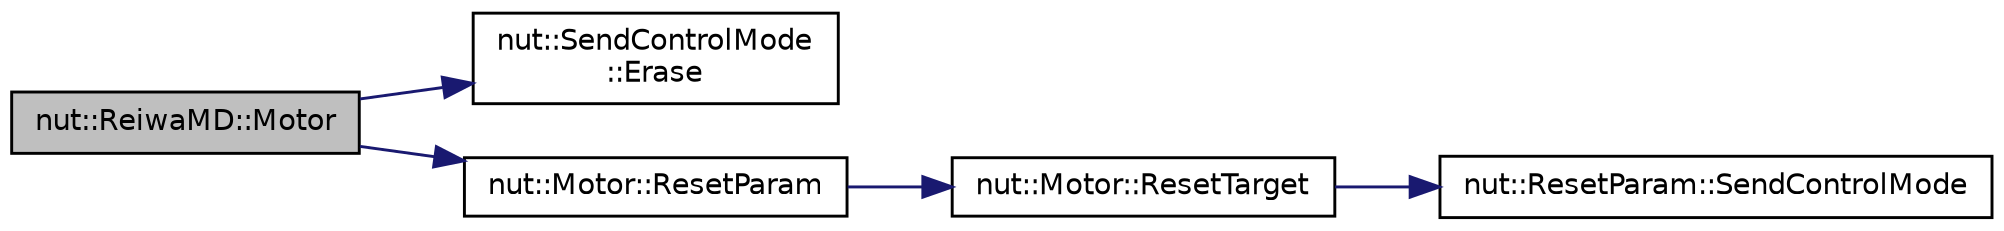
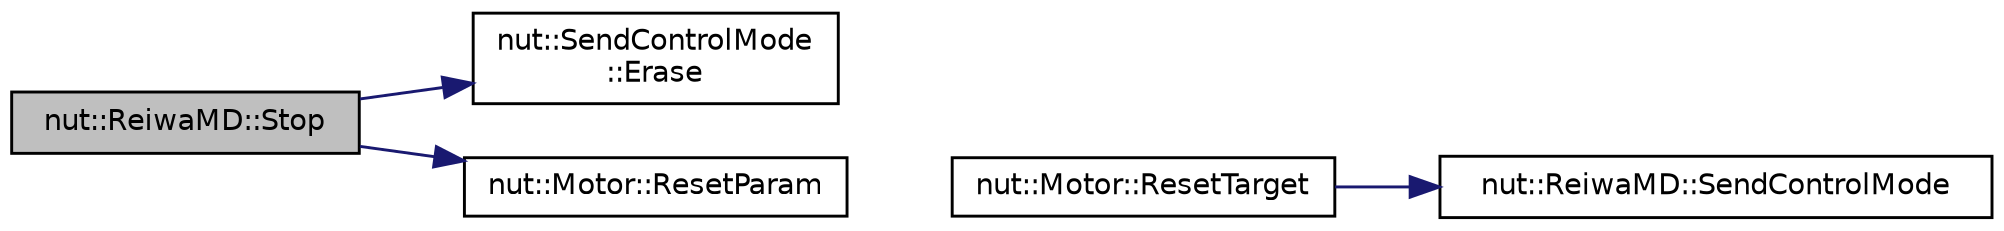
(185, 123) -> (185, 123)
(885, 187) -> none
(1716, 187) -> (1716, 187)
